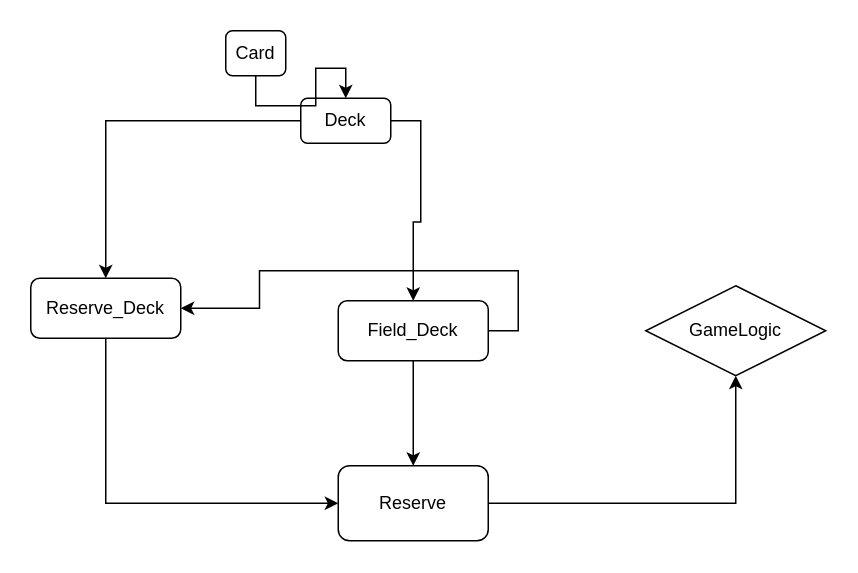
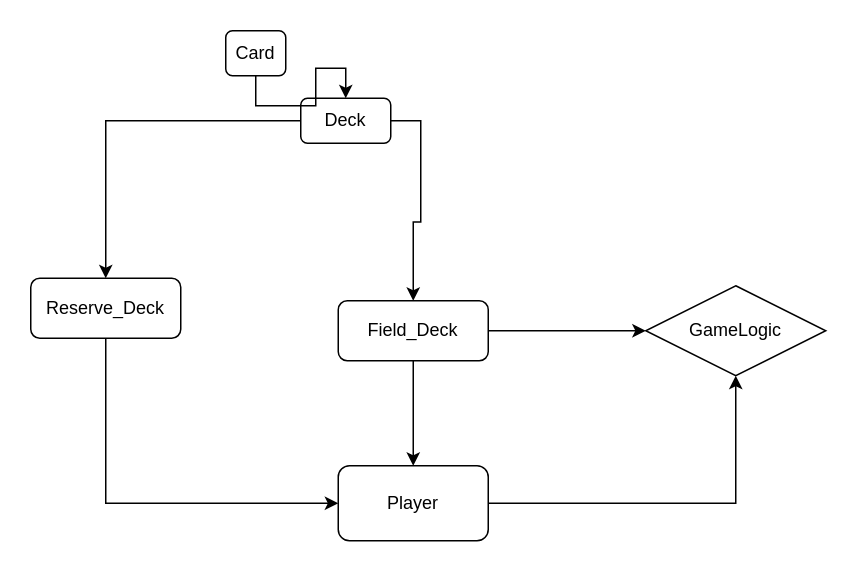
(368, 271) -> (576, 331)
(413, 503) -> (413, 503)
